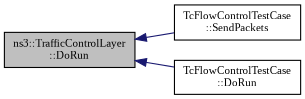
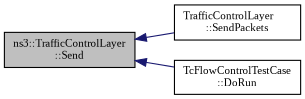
(238, 22) -> (238, 22)
(70, 50) -> (70, 50)
